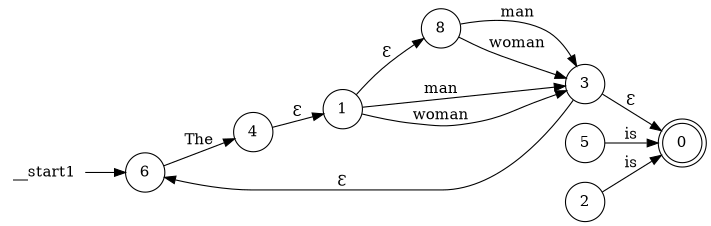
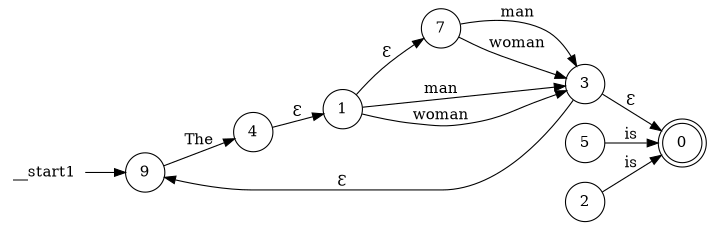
(441, 28) -> (441, 28)
(145, 172) -> (145, 172)
